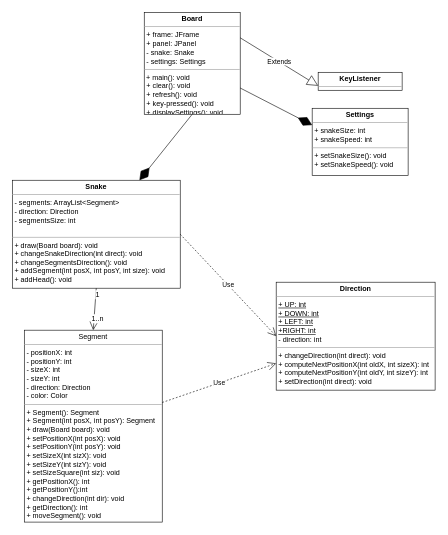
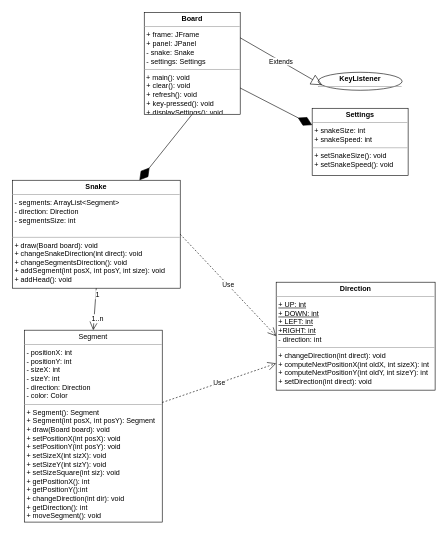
(360, 81) -> (360, 81)
